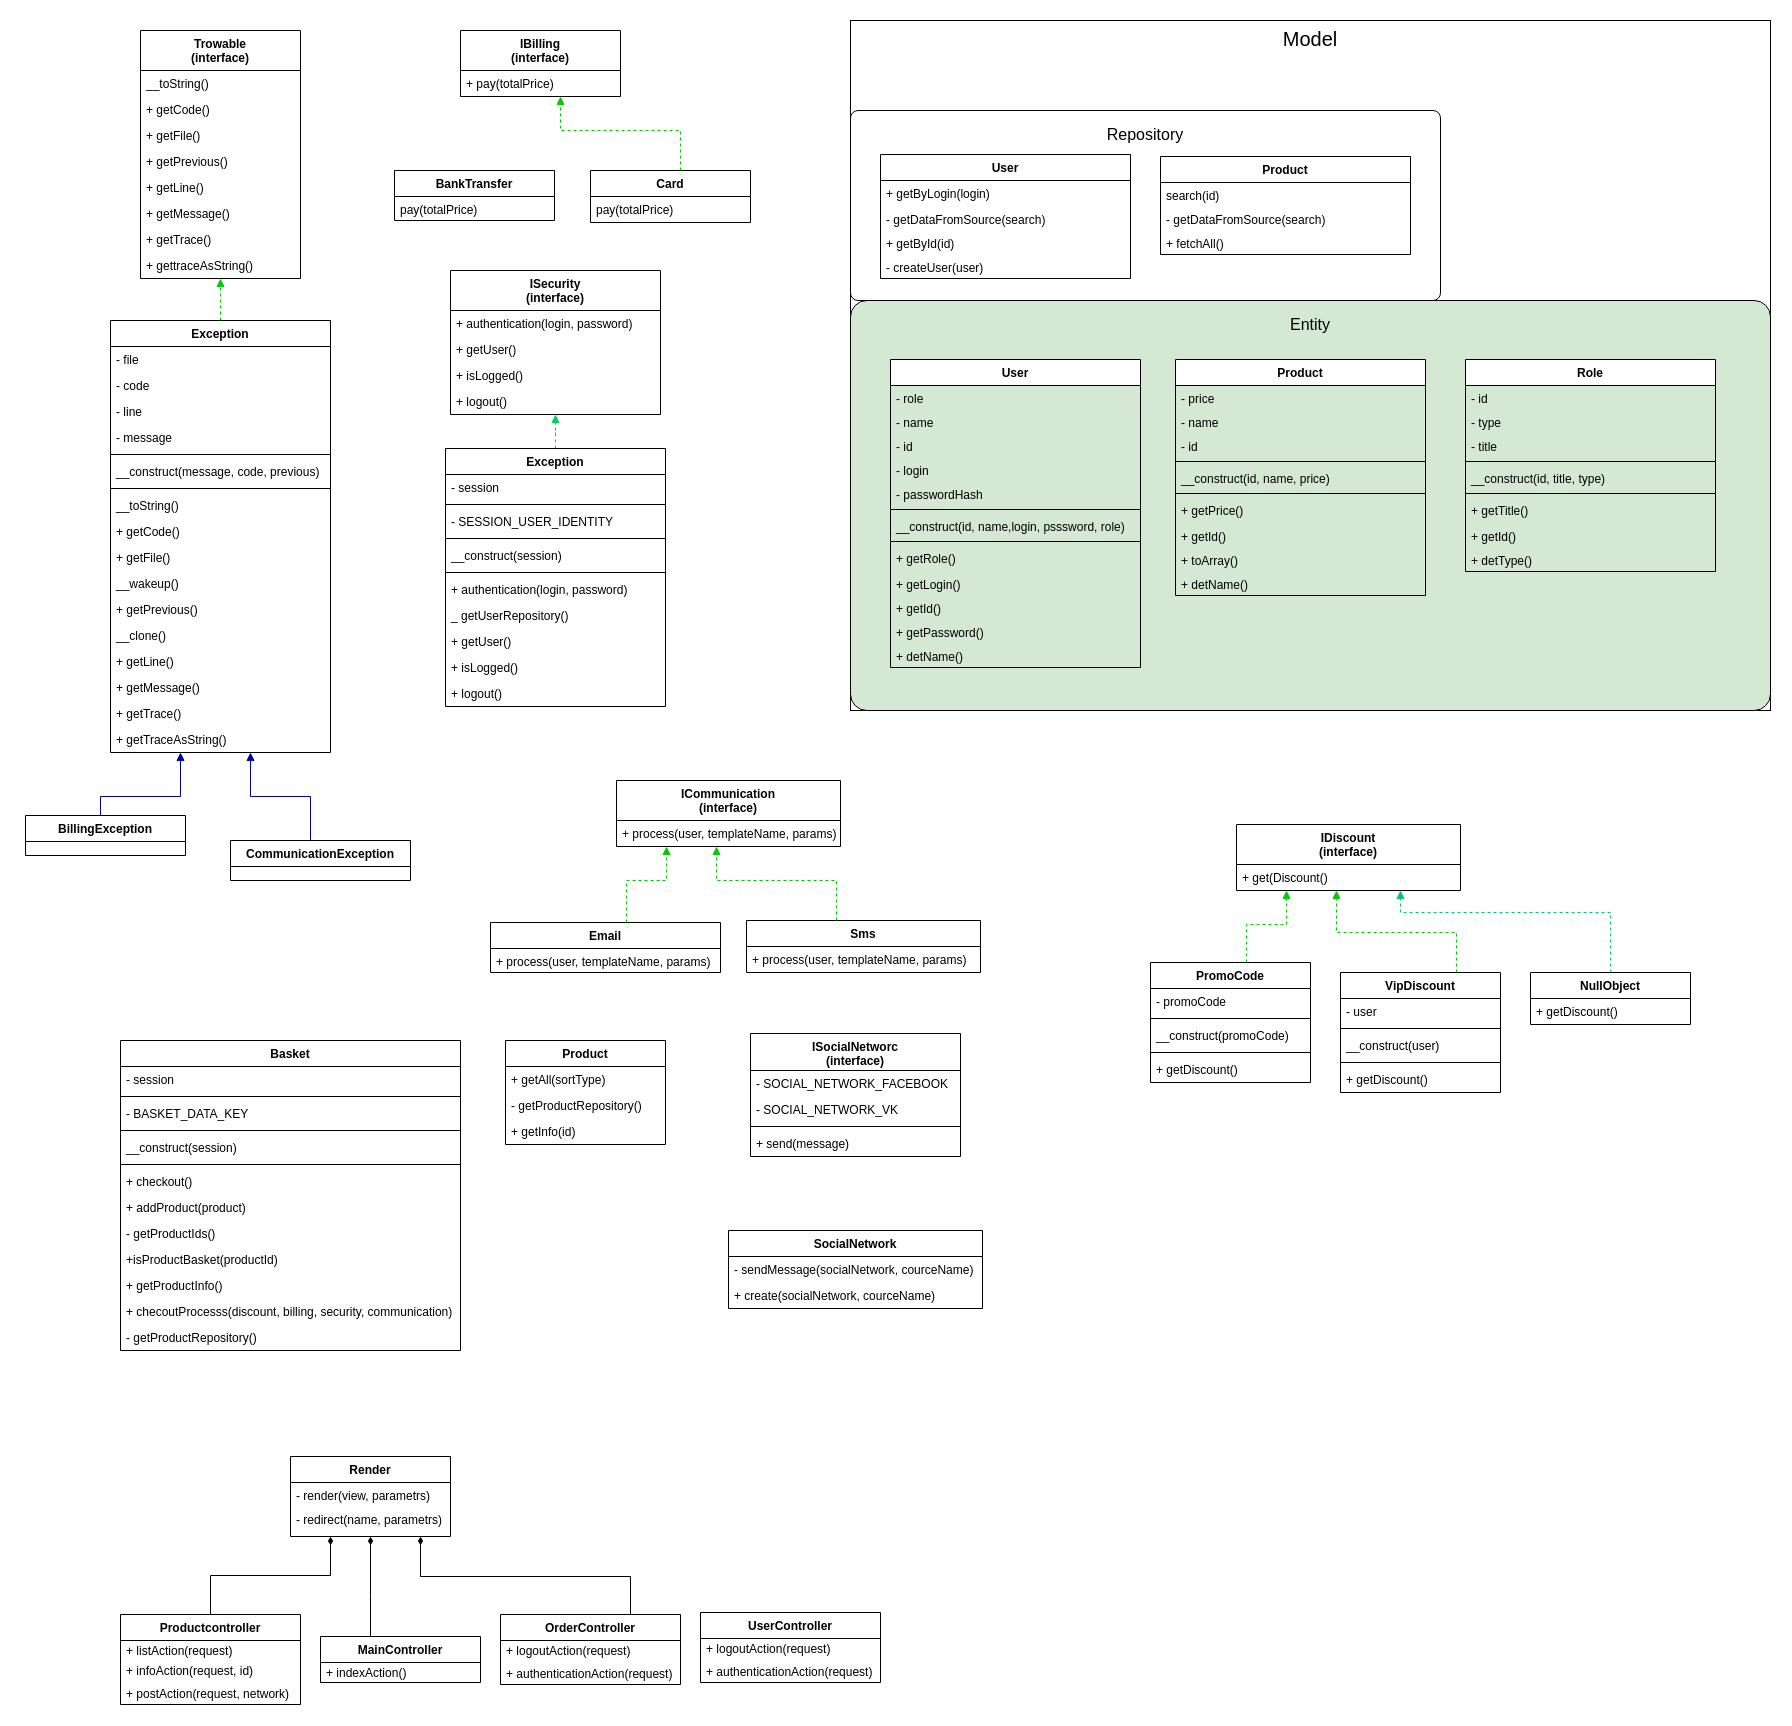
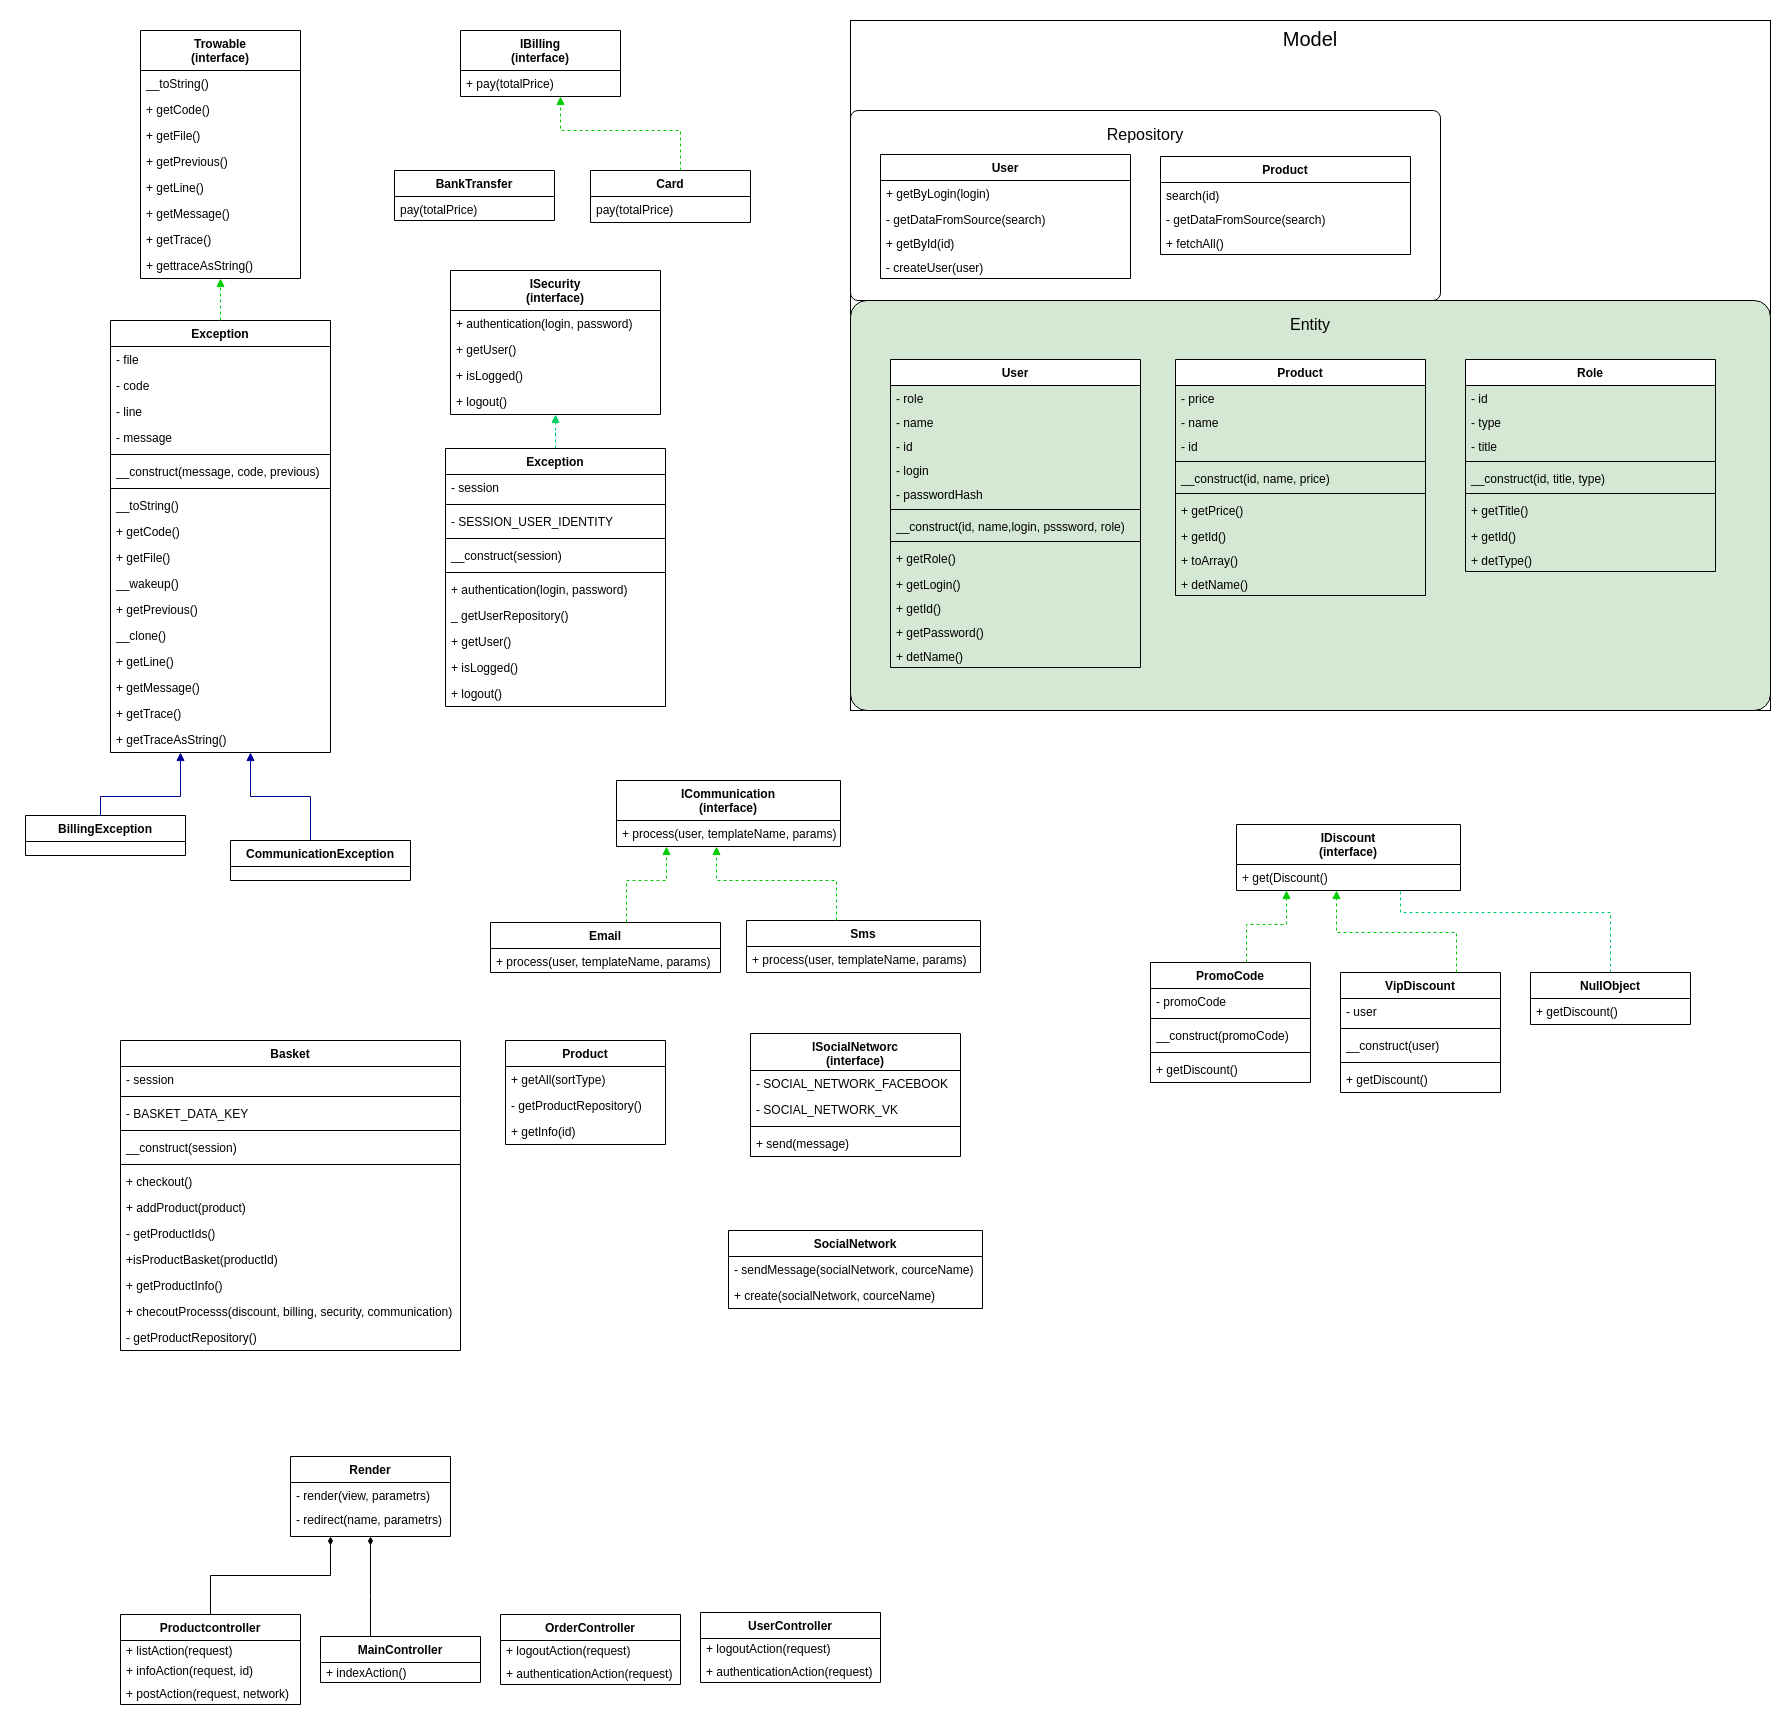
(1401, 900) -> (1401, 897)
(529, 1577) -> none
